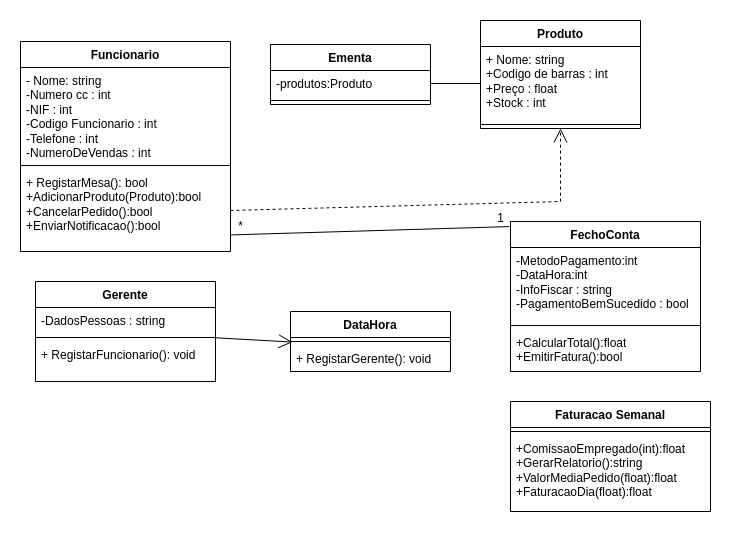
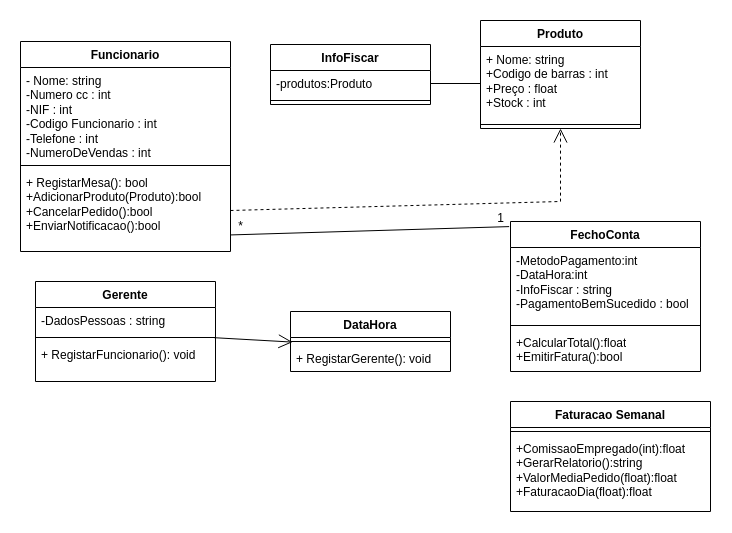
(351, 59) -> (351, 59)
